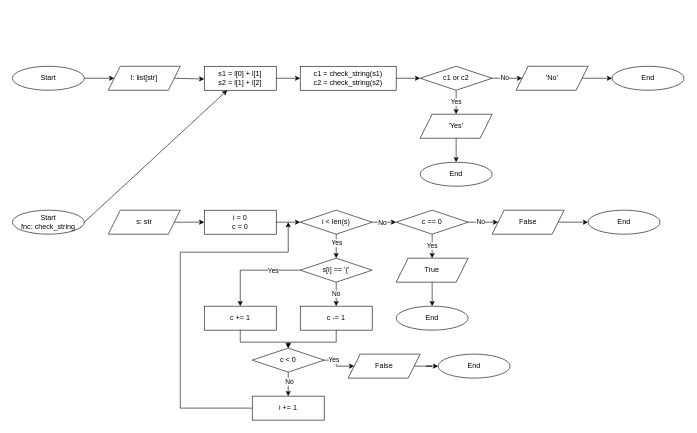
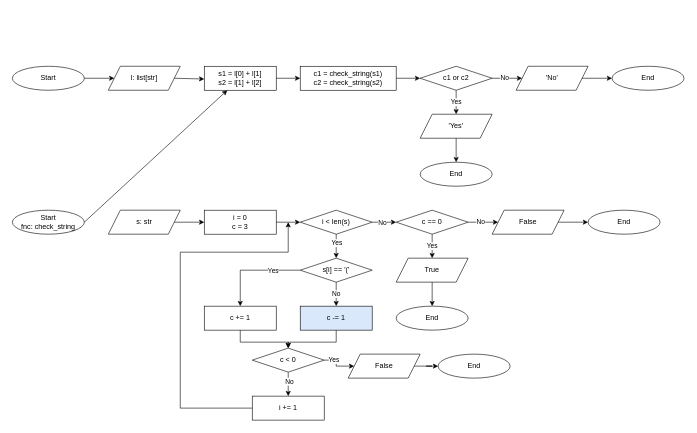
(240, 222) -> (240, 222)
(336, 318) -> (336, 318)
